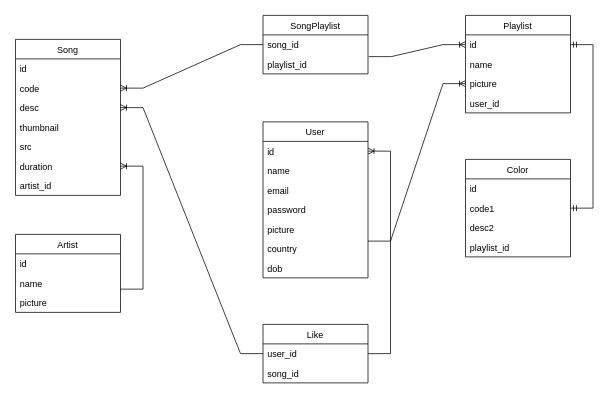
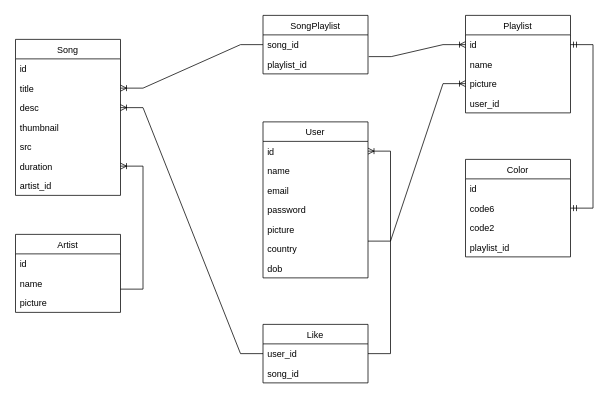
(30, 89) -> (30, 89)
(482, 209) -> (482, 209)
(482, 228) -> (482, 228)
